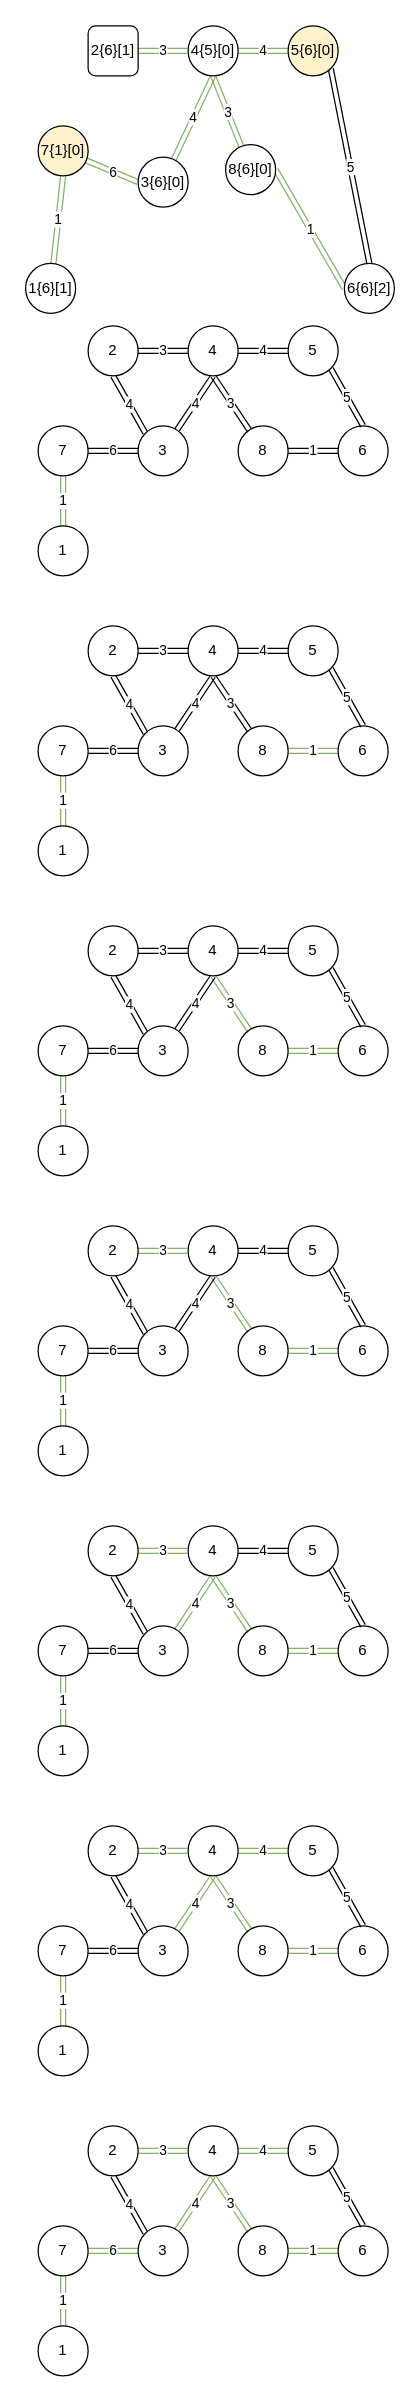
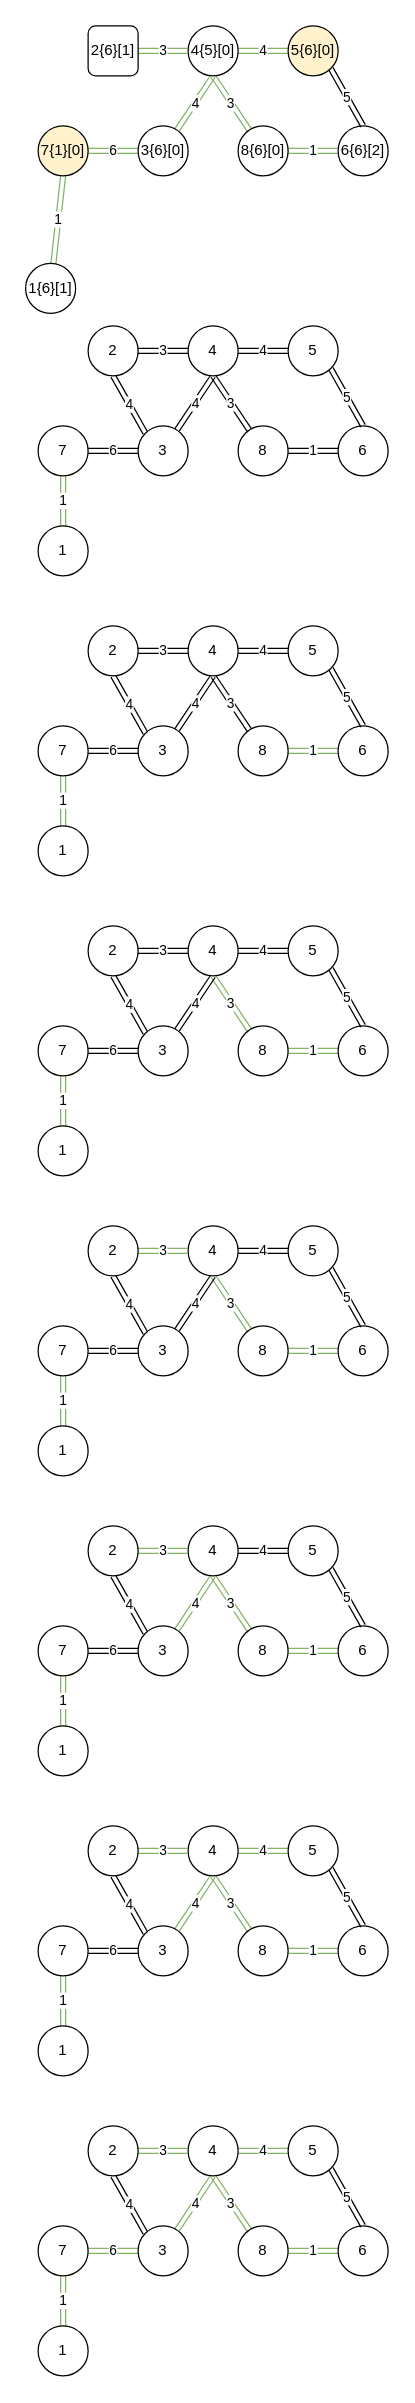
(251, 169) -> (263, 151)
(163, 182) -> (163, 151)
(369, 288) -> (363, 151)
